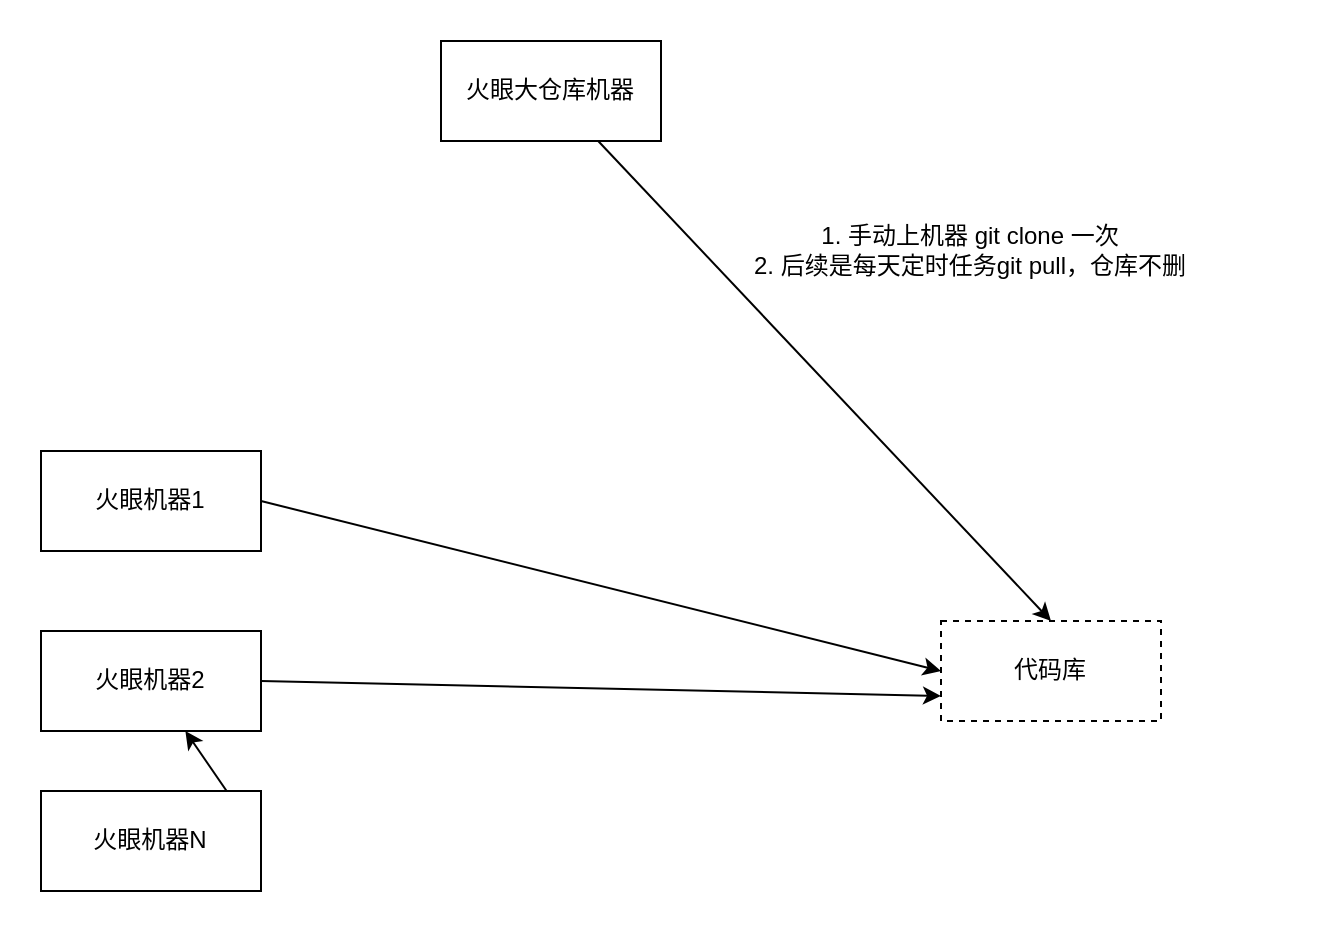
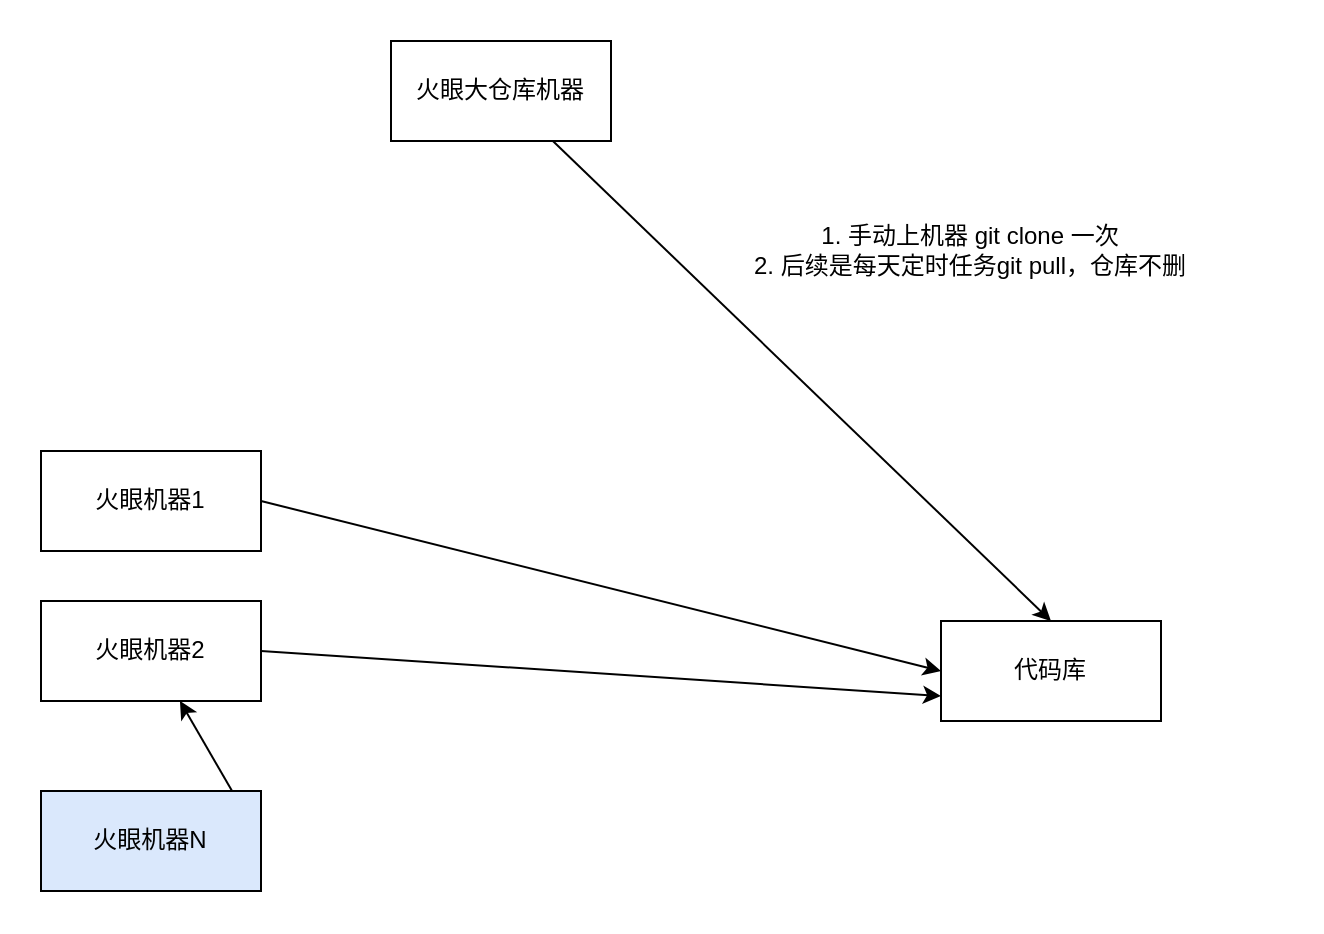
(551, 91) -> (501, 91)
(1051, 671) -> (1051, 671)
(151, 681) -> (151, 651)
(151, 841) -> (151, 841)
